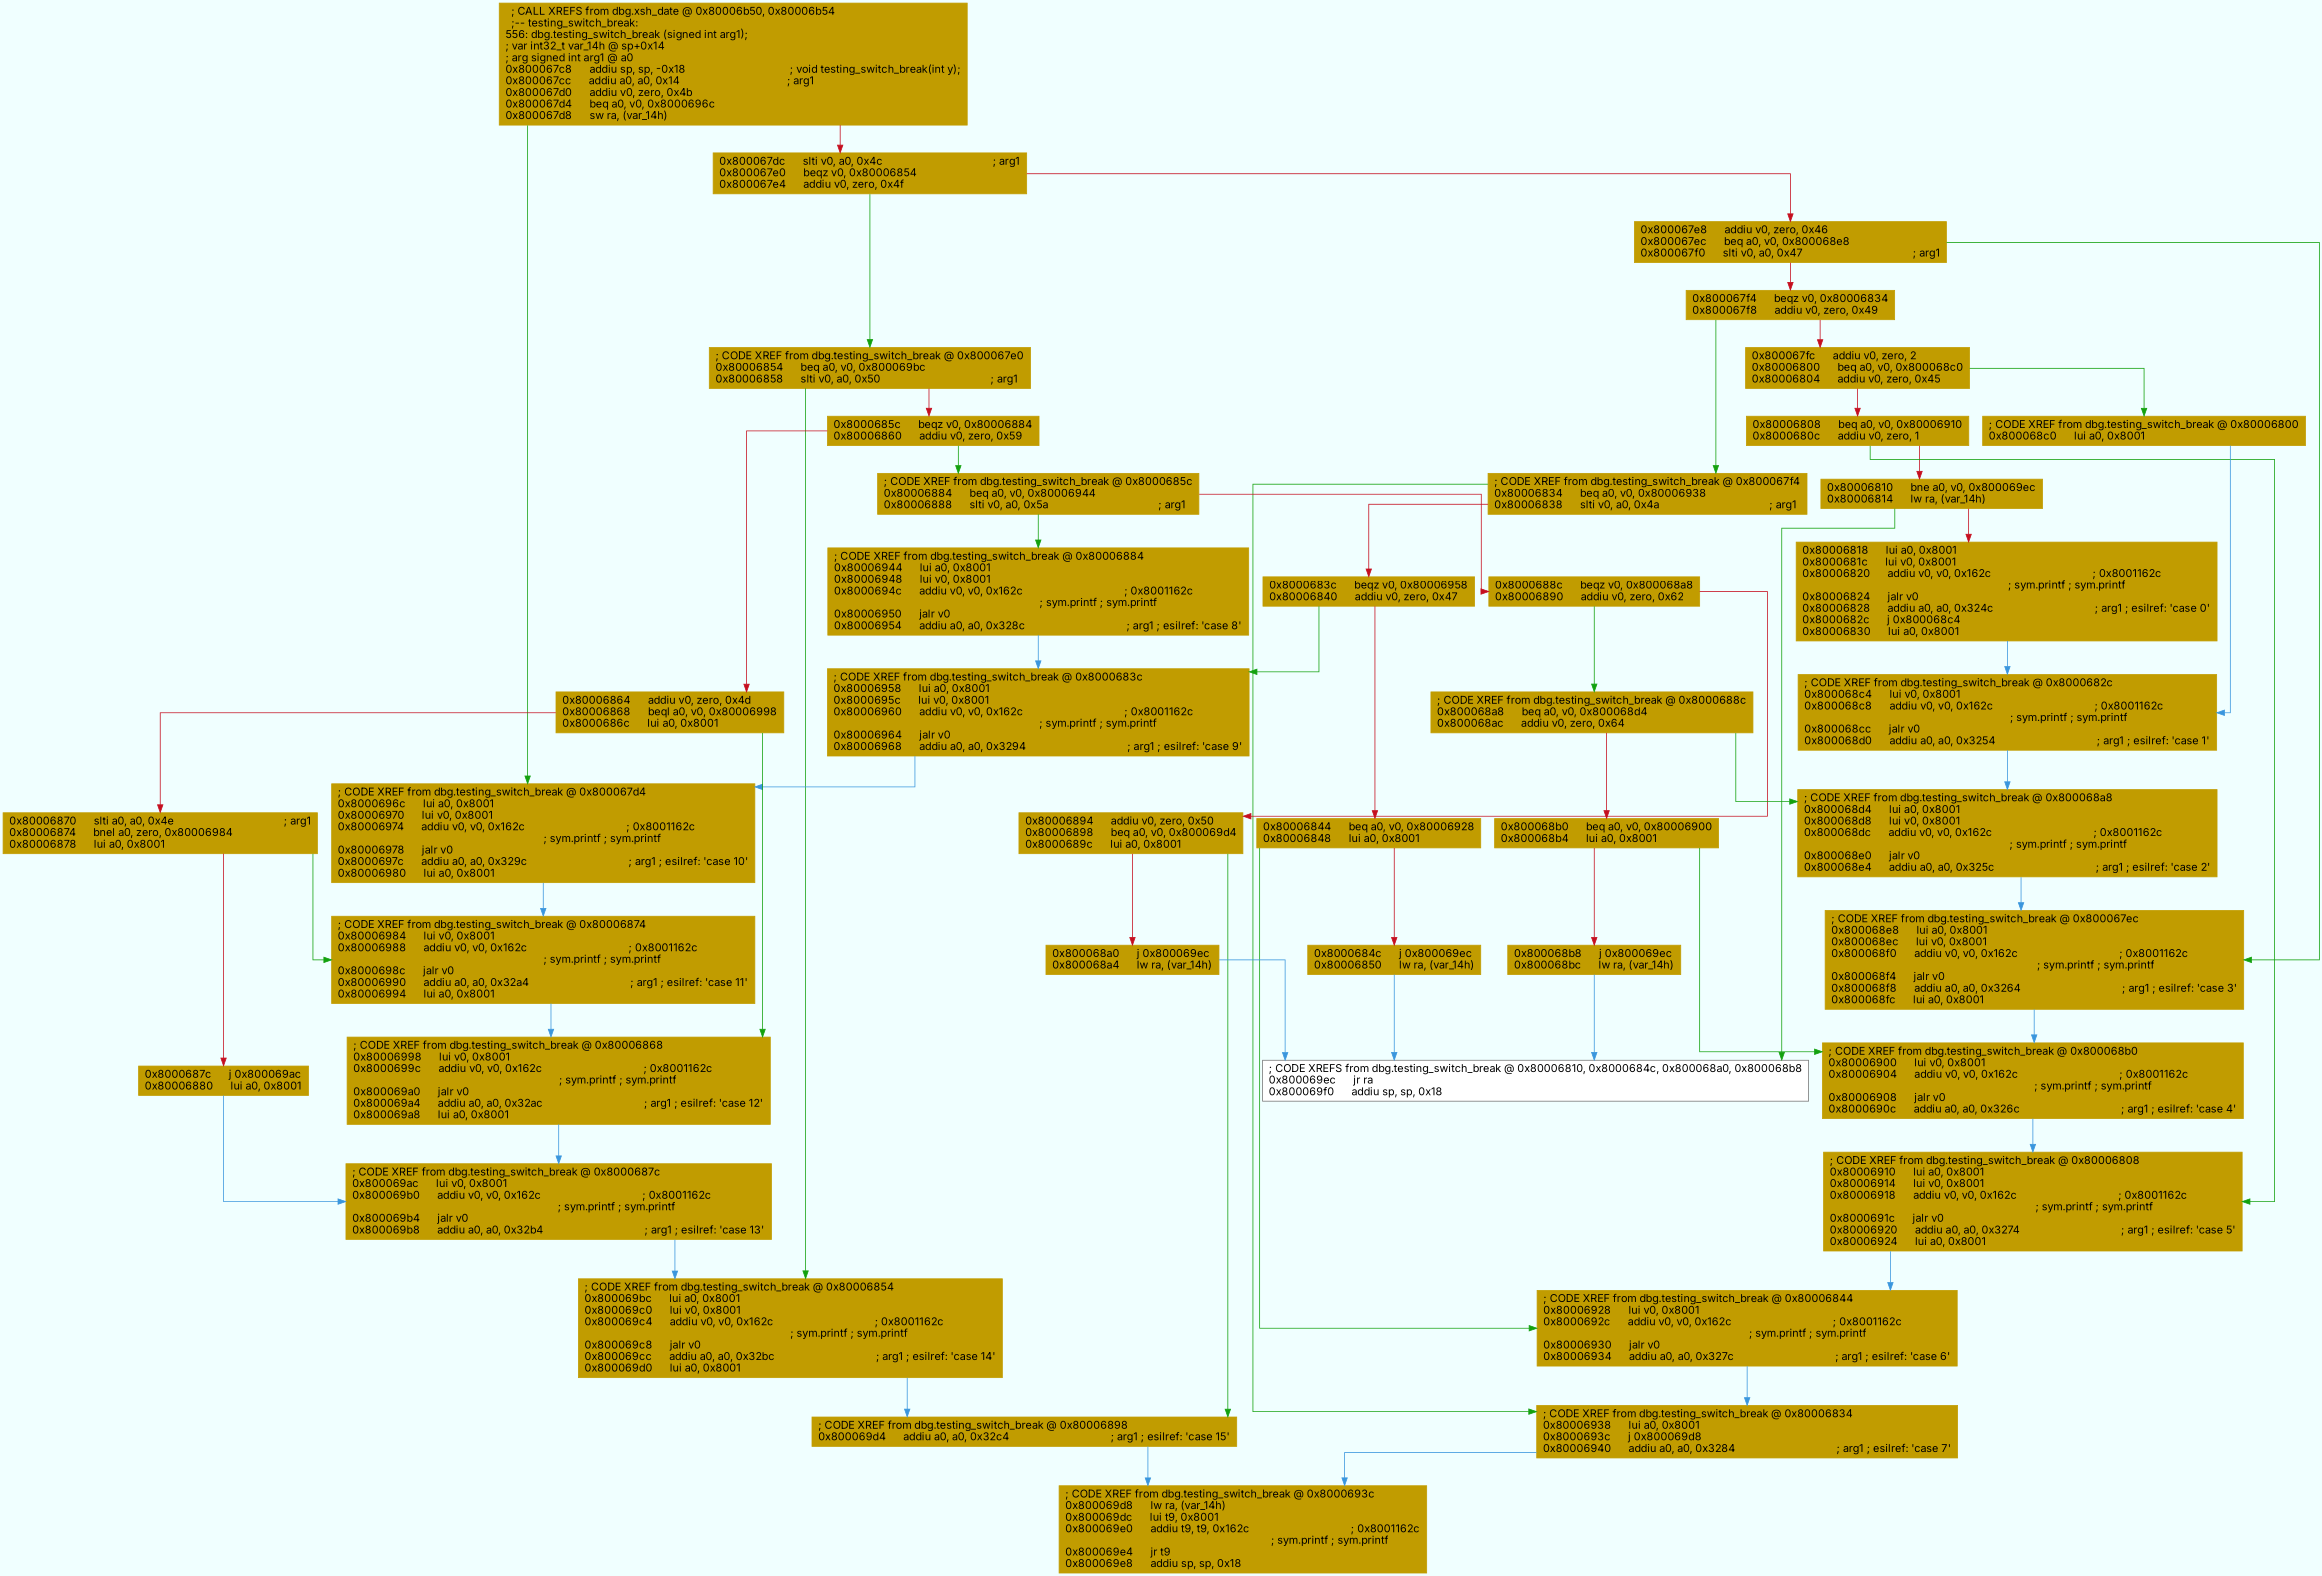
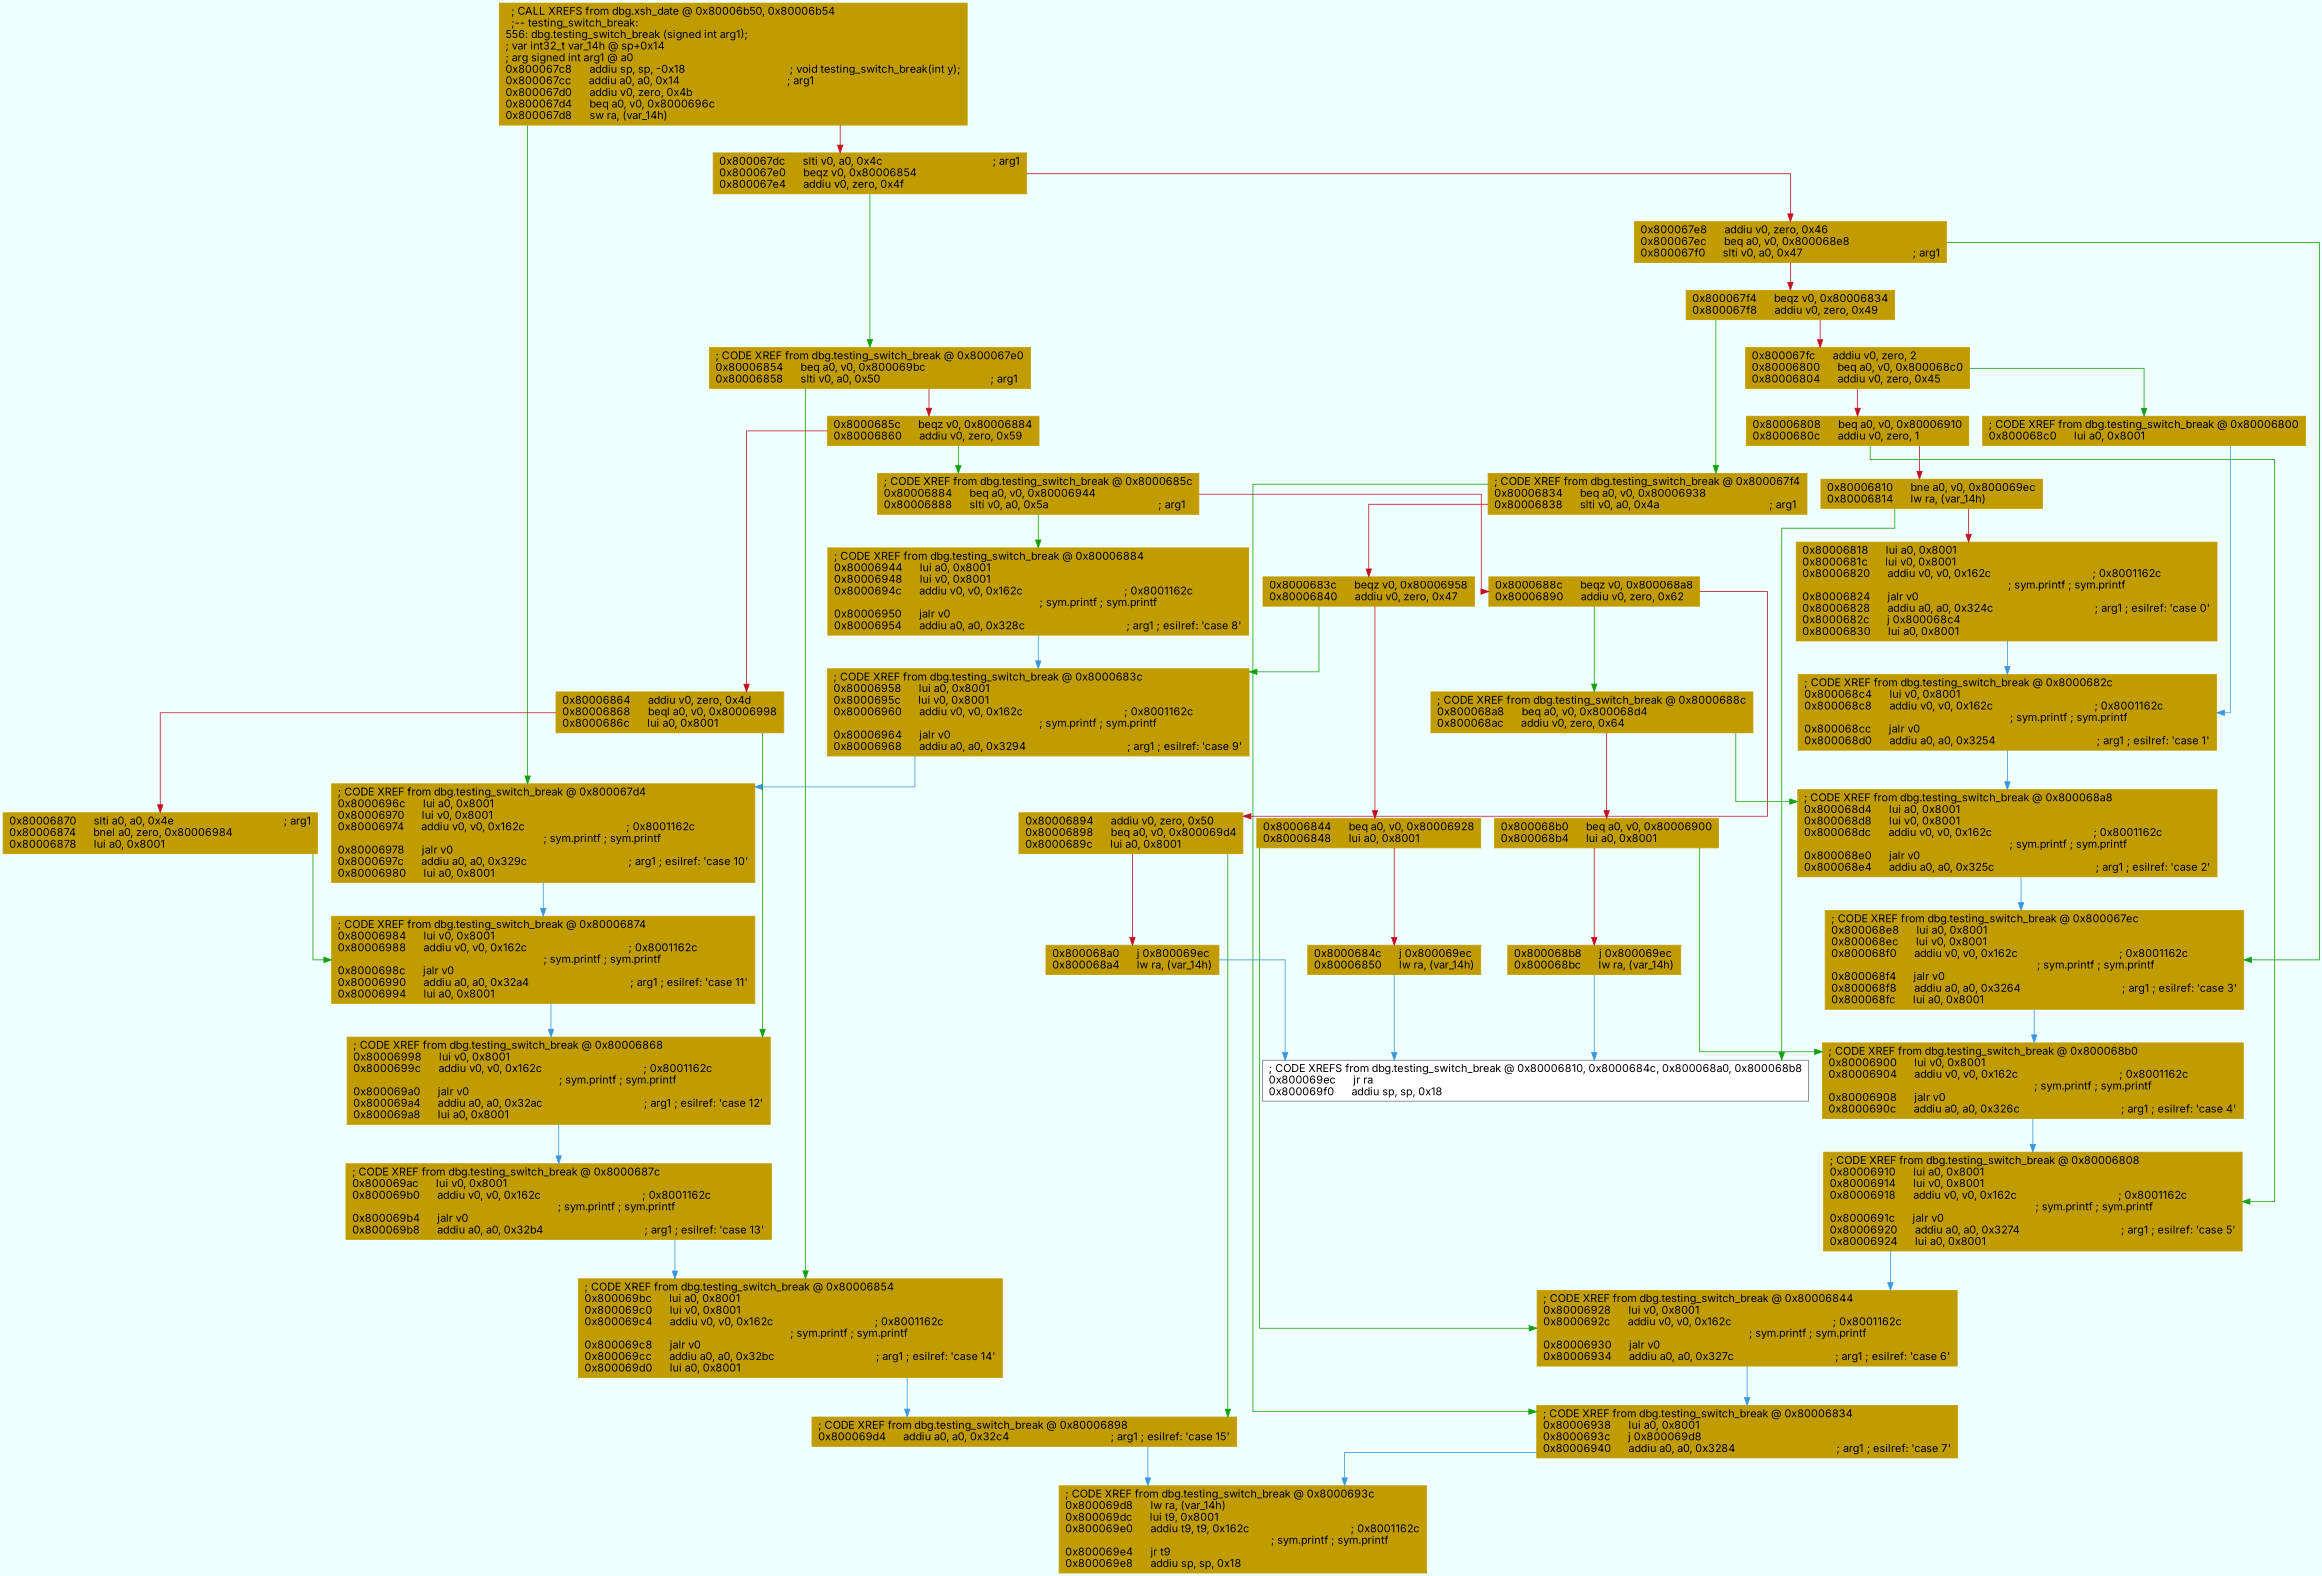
(224, 1081) -> none
